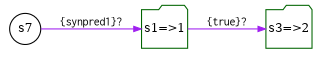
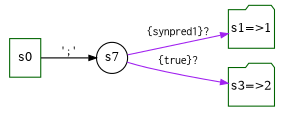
(223, 29) -> (174, 73)
none -> (25, 58)
